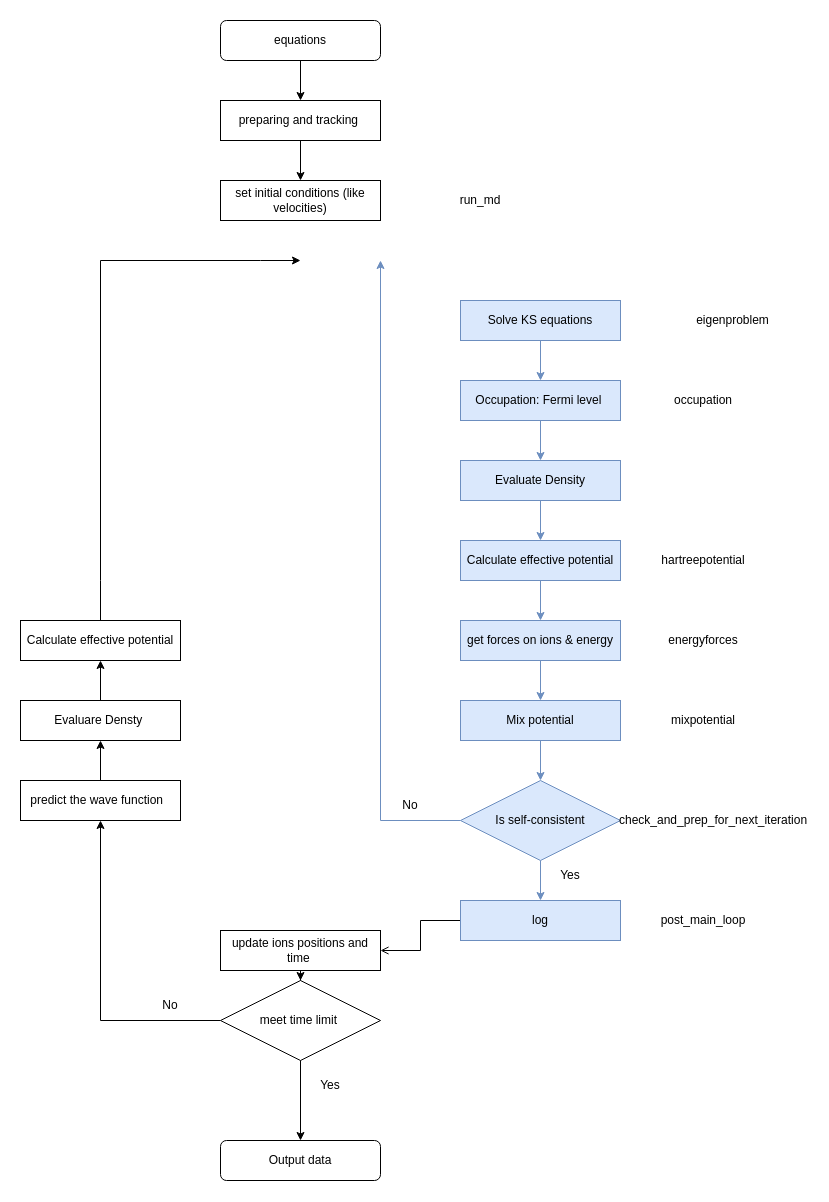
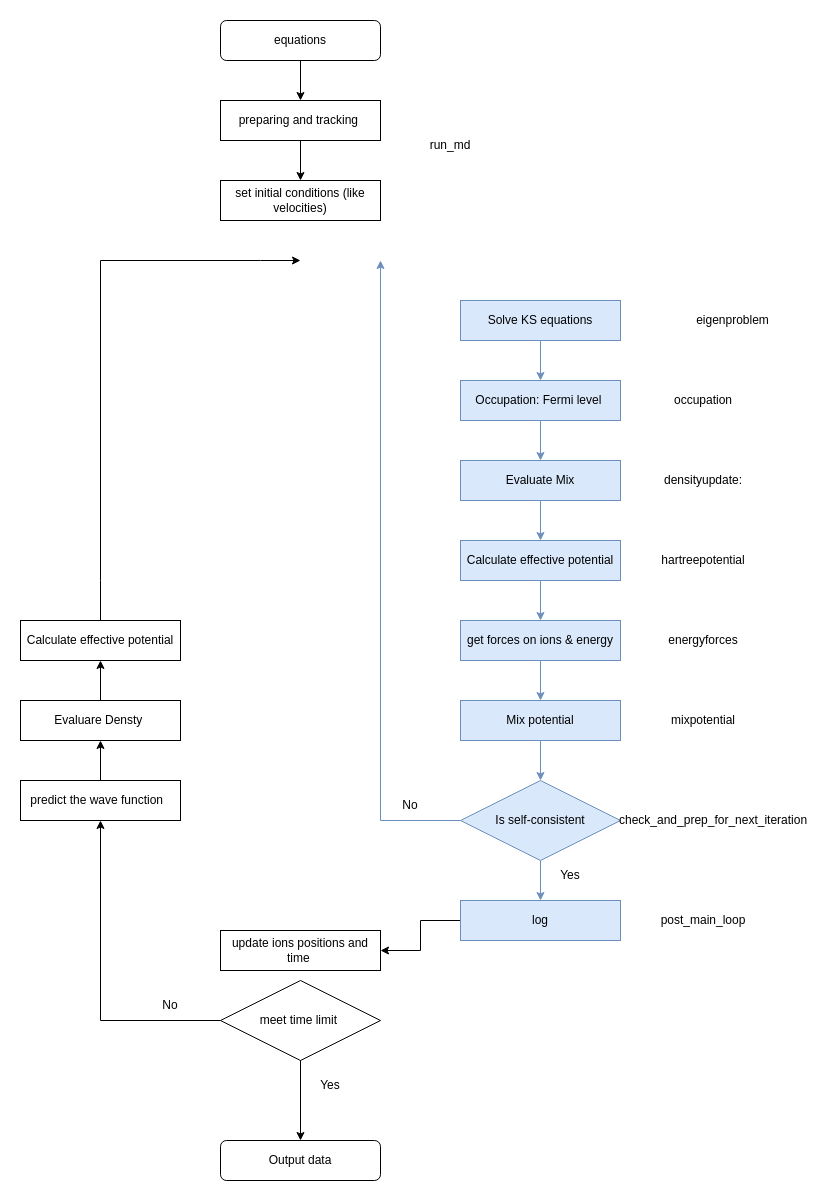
(481, 201) -> (451, 146)
(541, 481) -> (541, 481)
none -> (703, 481)
(386, 951) -> (388, 951)
(301, 976) -> none
